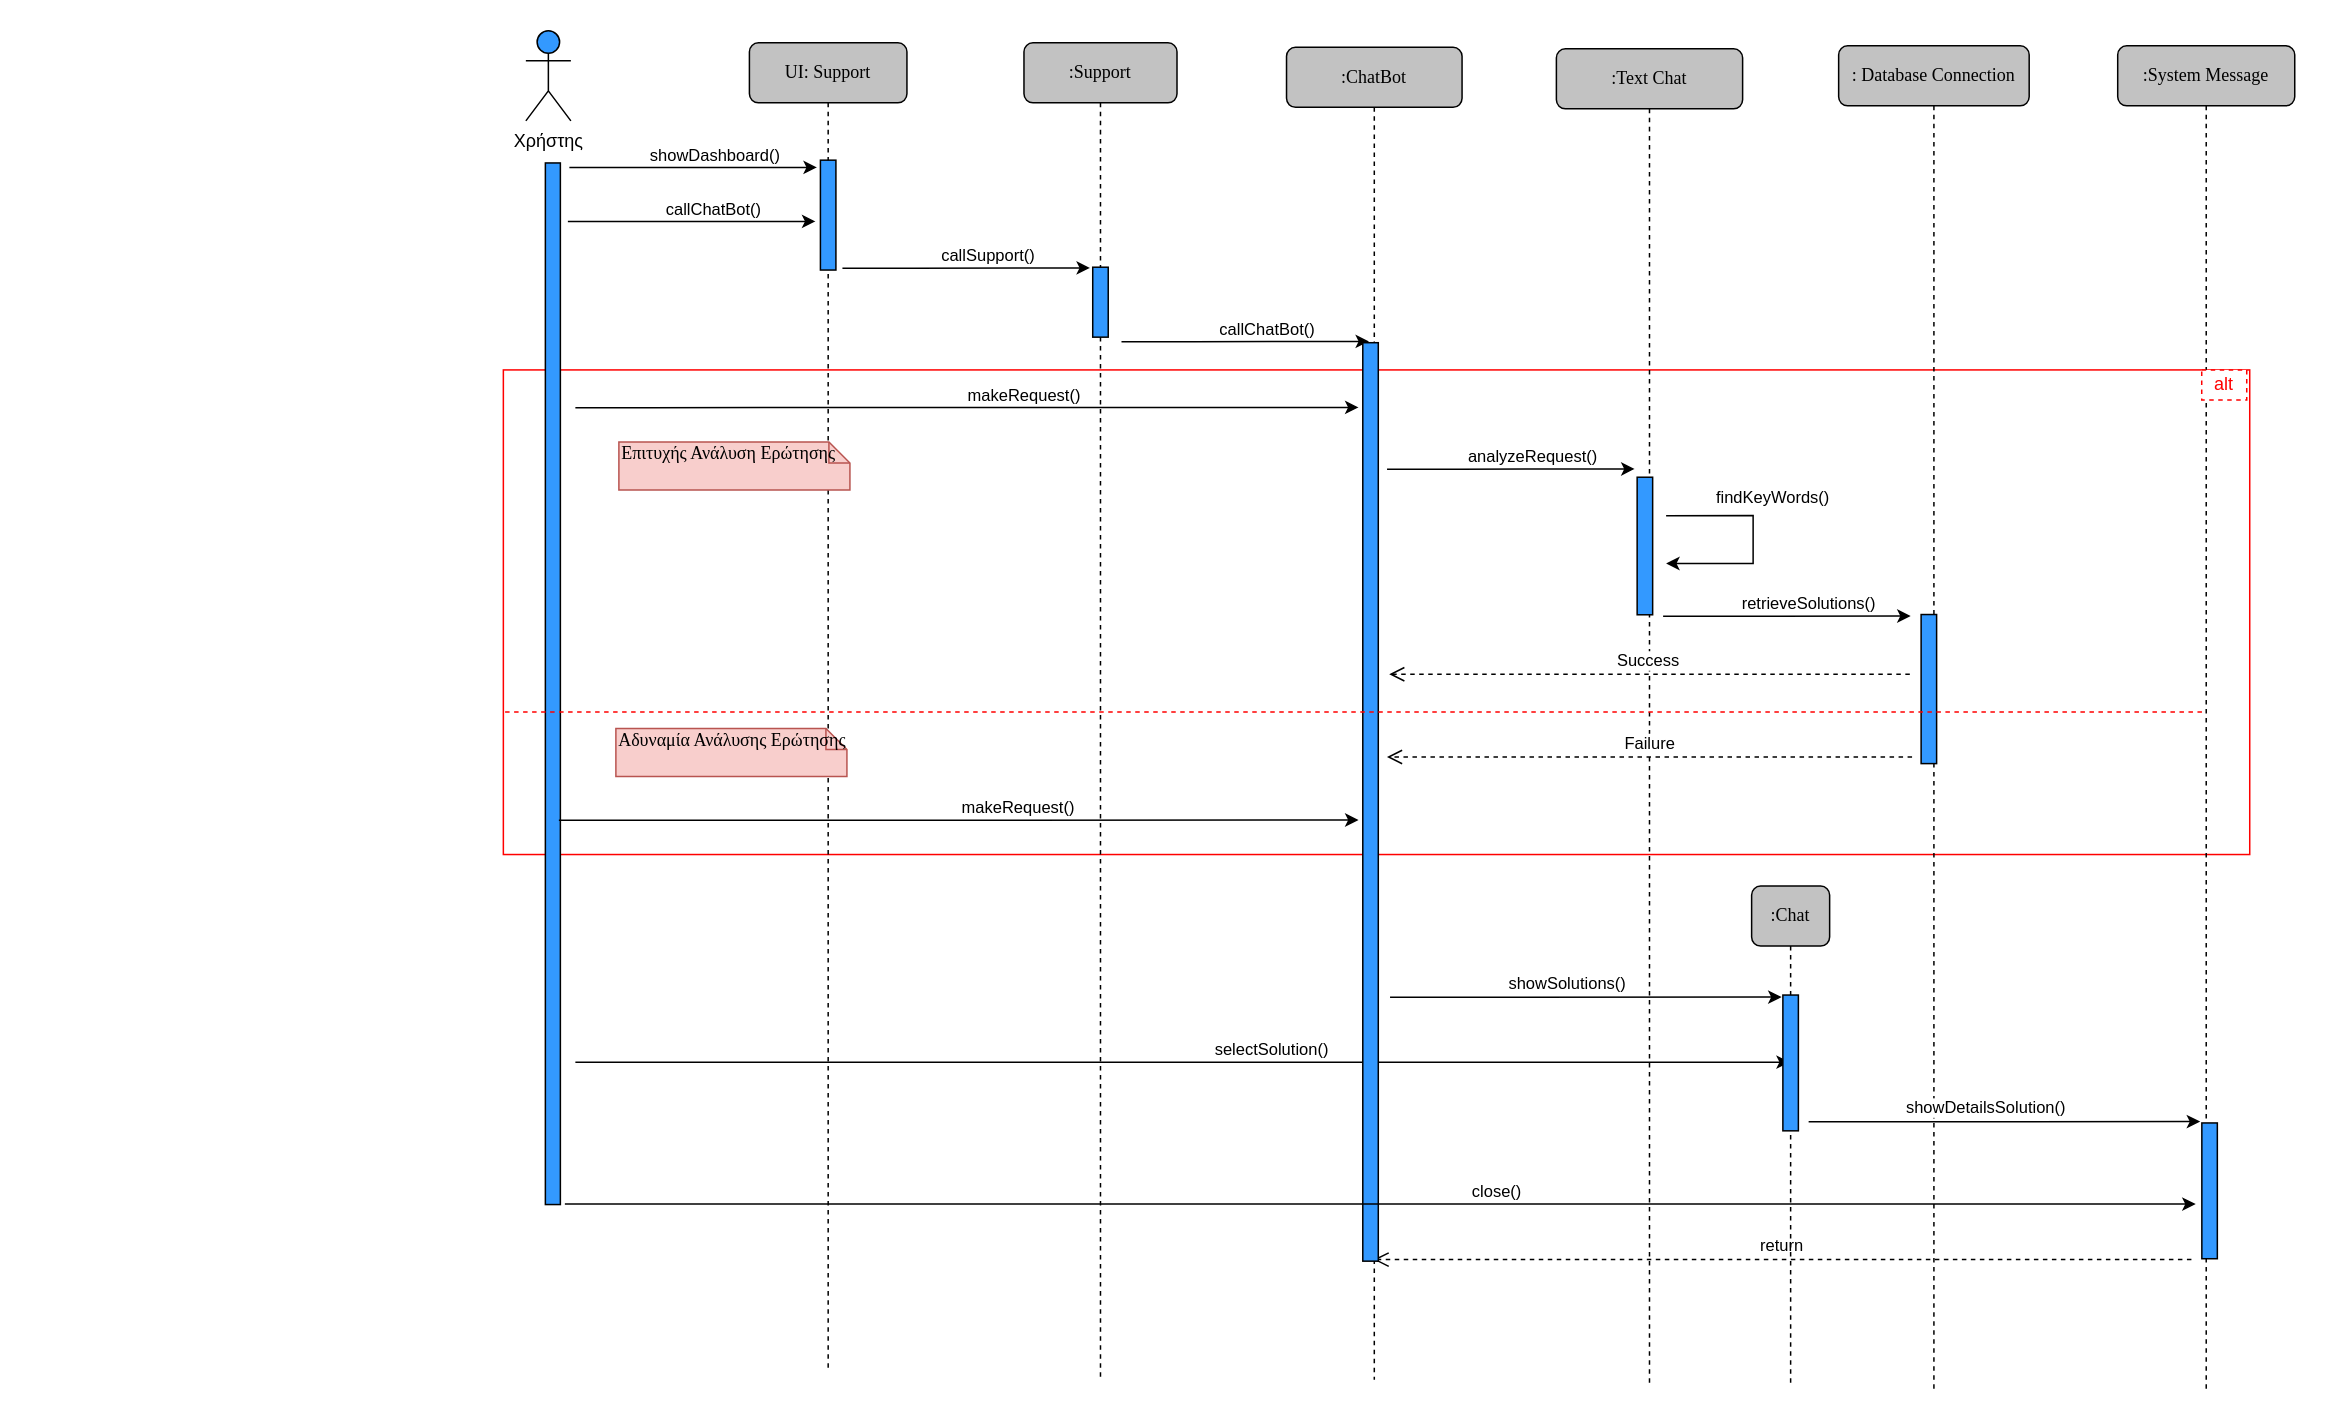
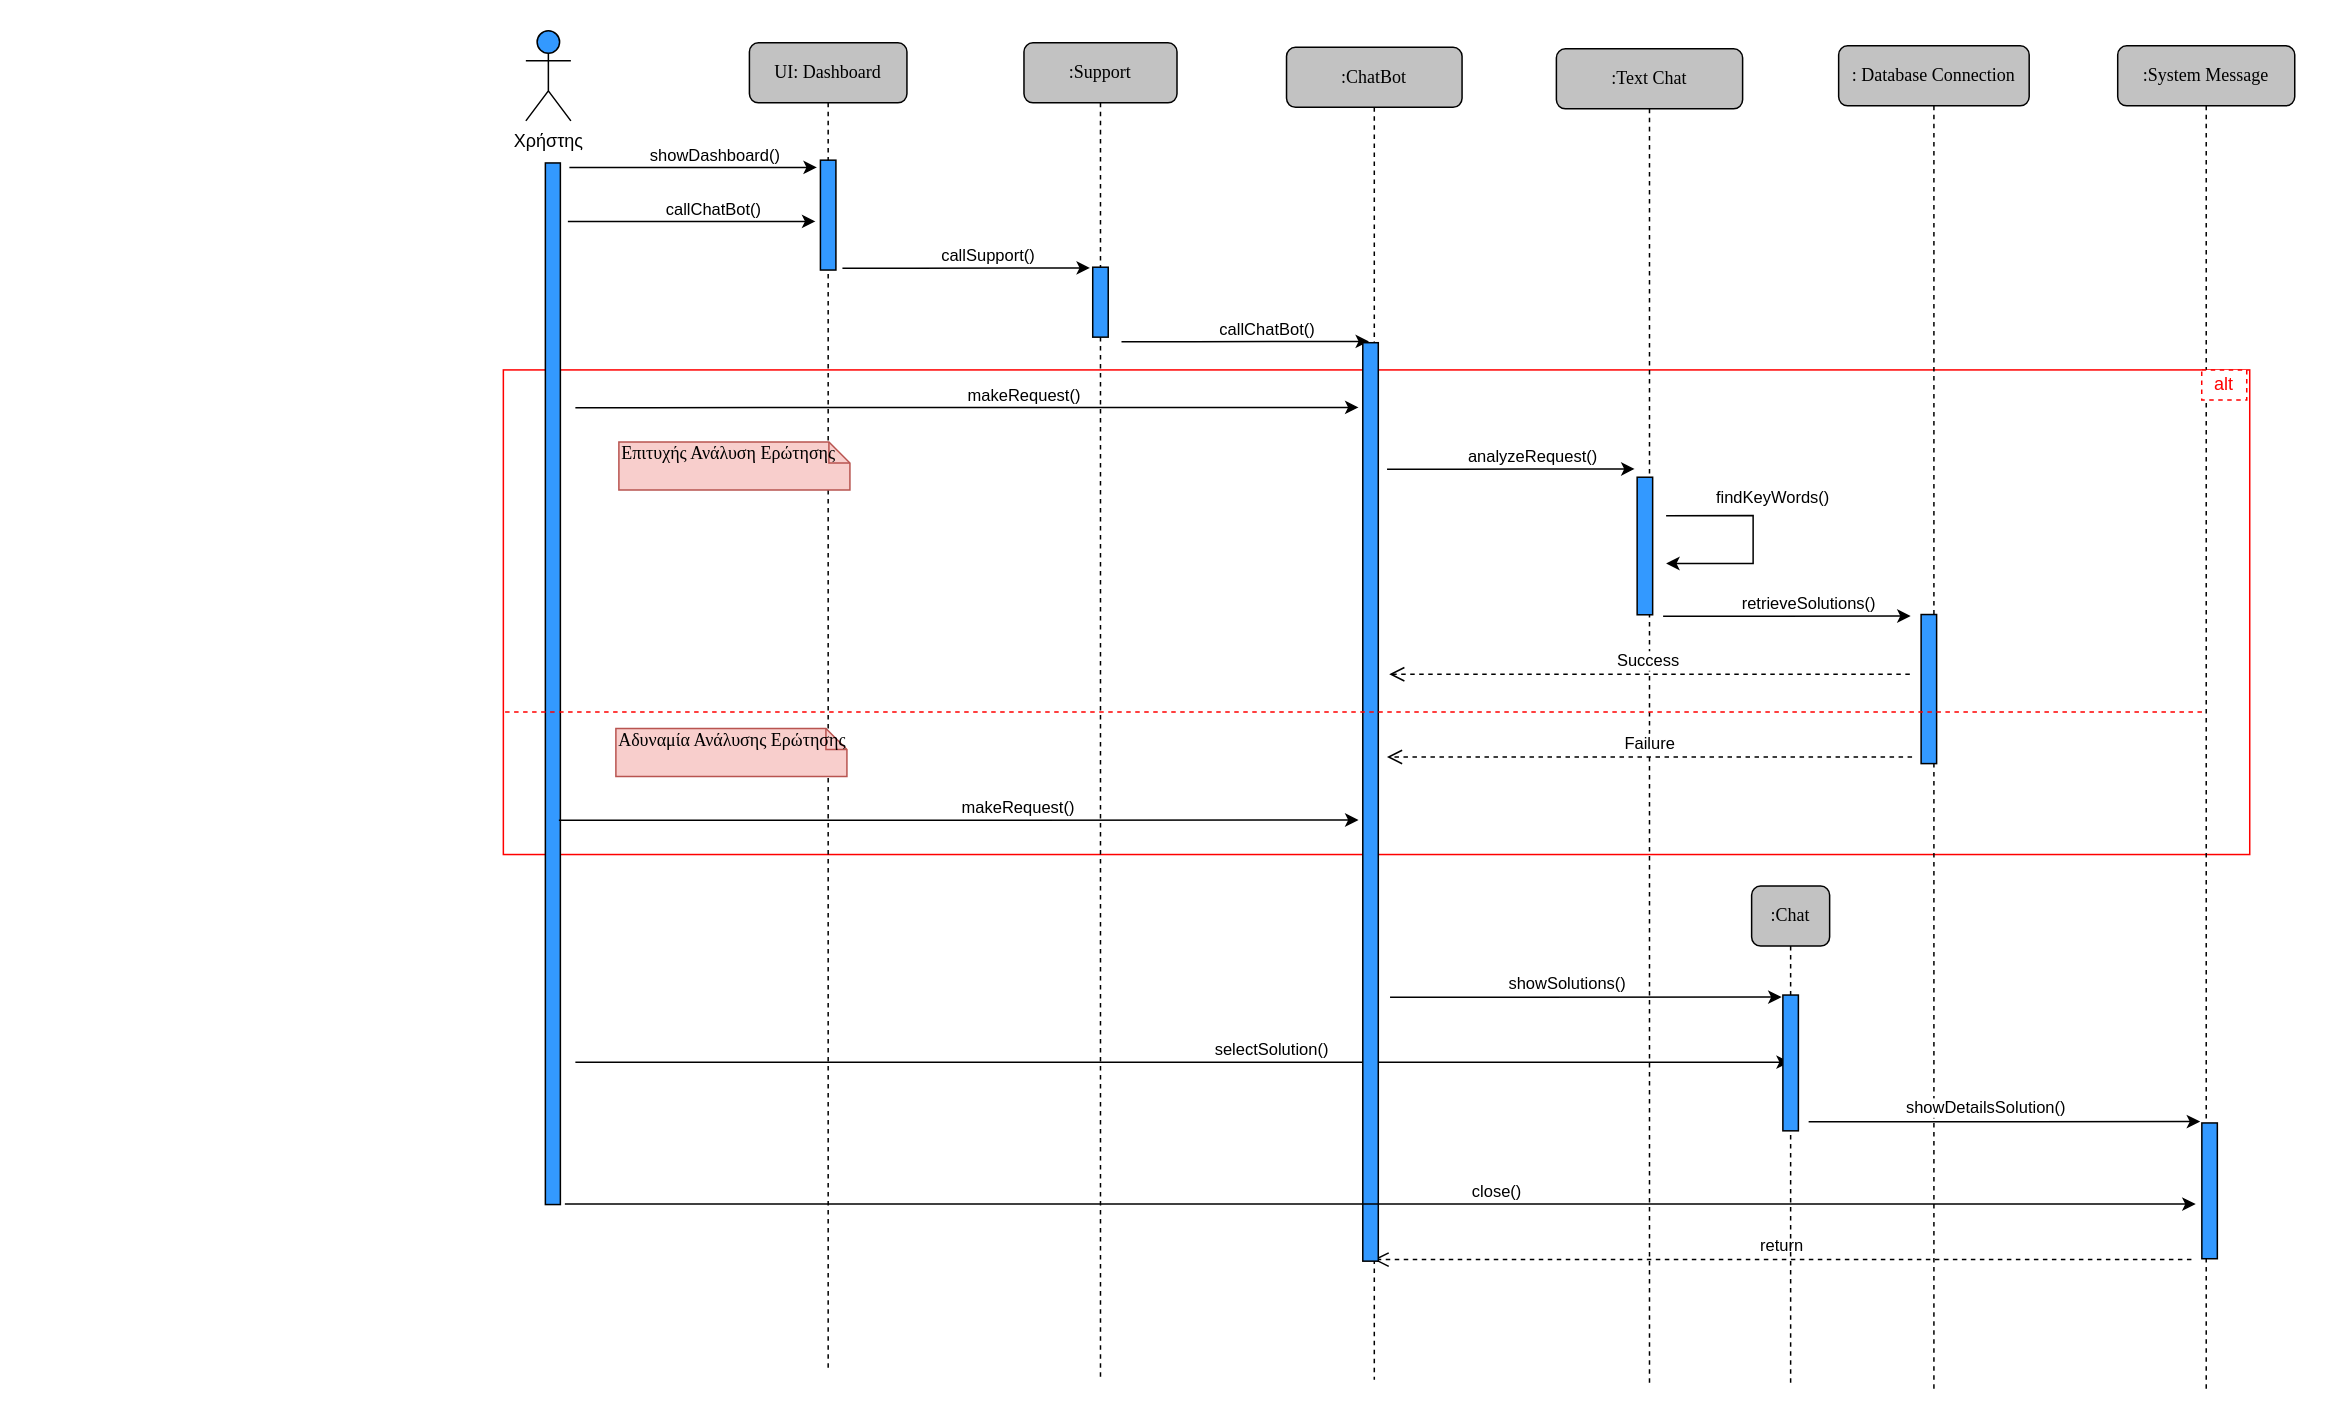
(828, 73) -> (828, 73)
